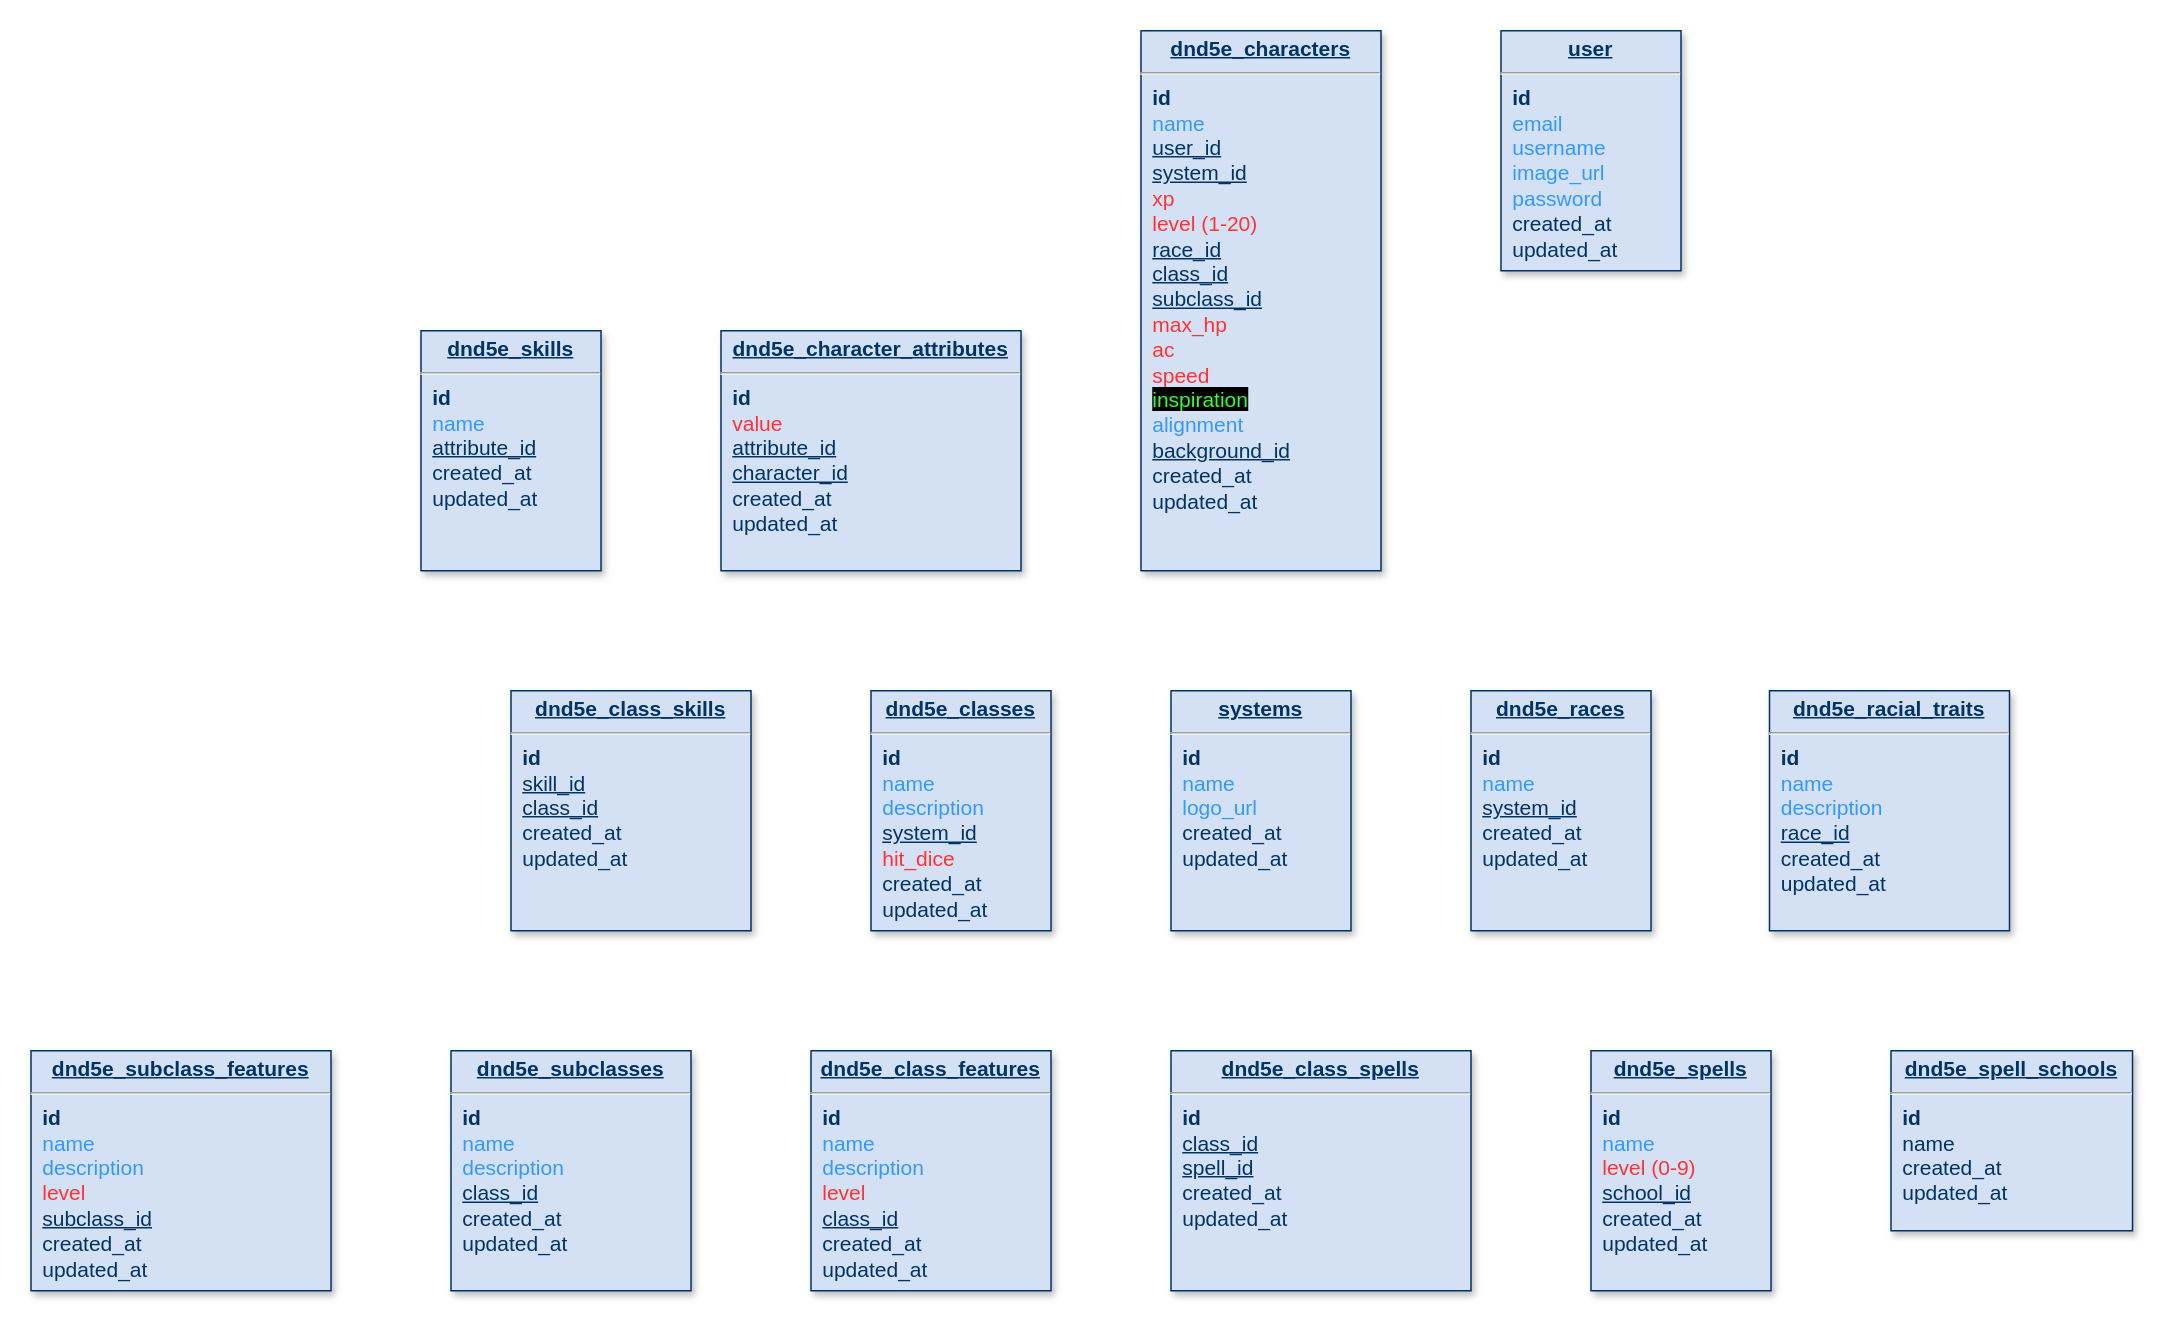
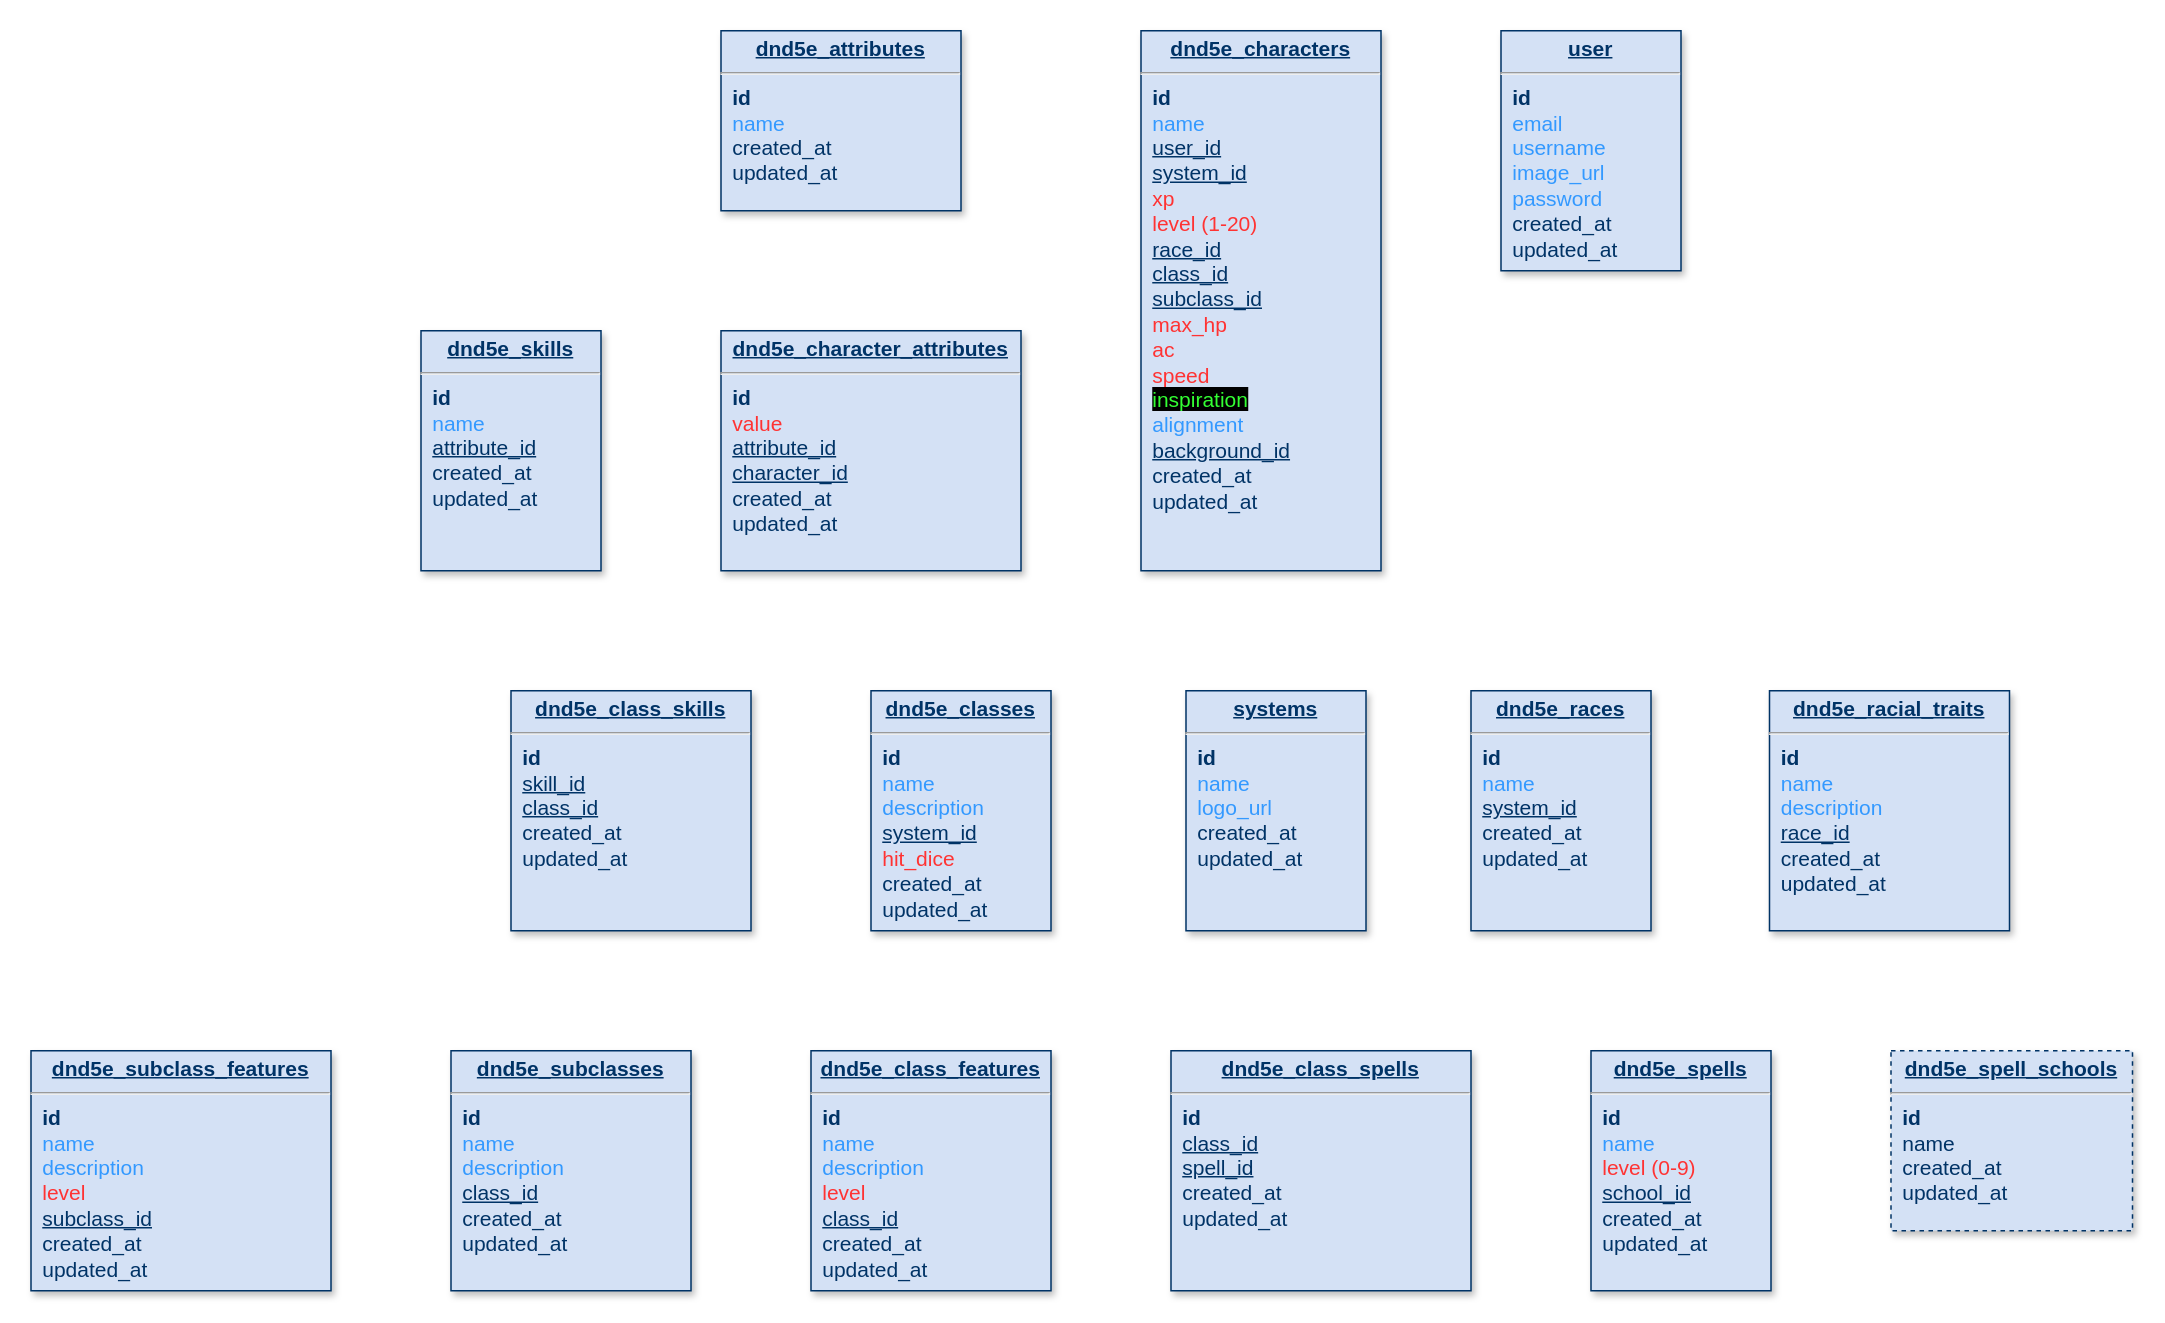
none -> (841, 121)
(1261, 811) -> (1276, 811)
(2012, 1141) -> (2012, 1141)
